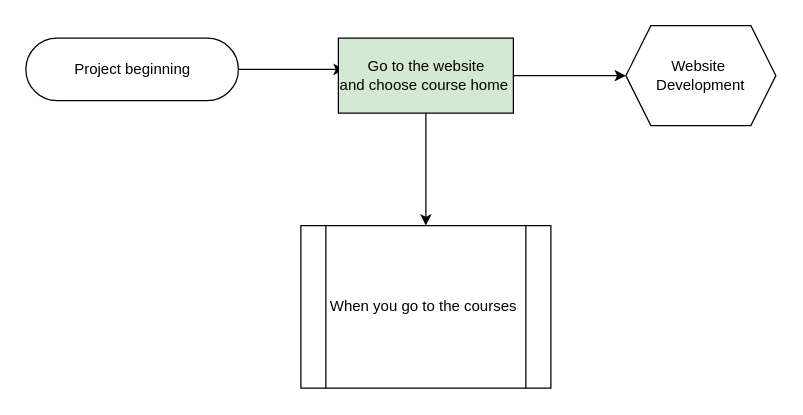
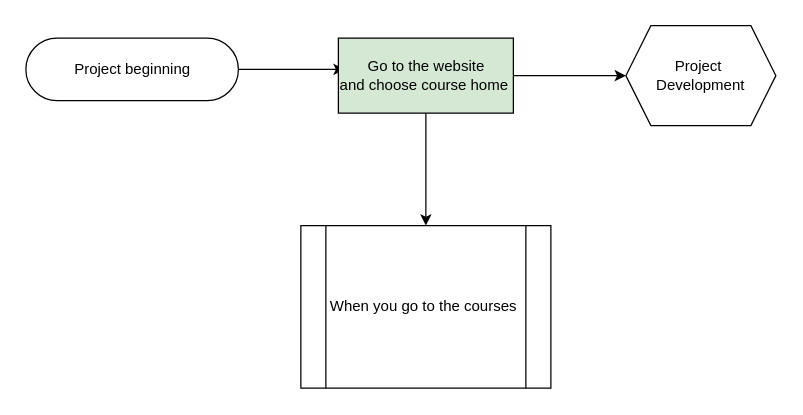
(701, 76) -> (701, 76)
